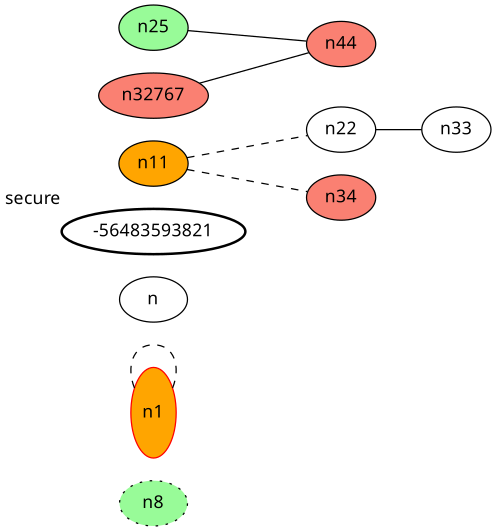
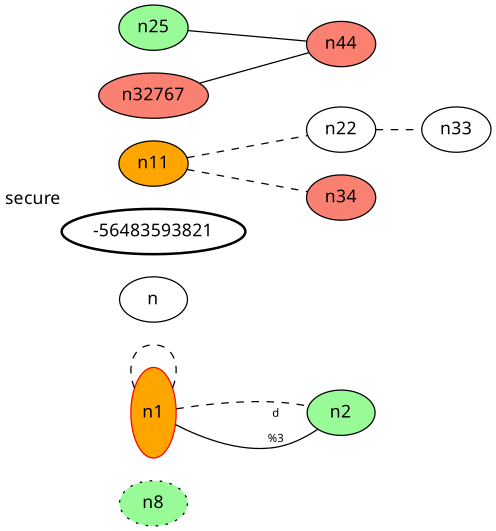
(399, 130) -> (399, 130)
none -> (341, 413)
